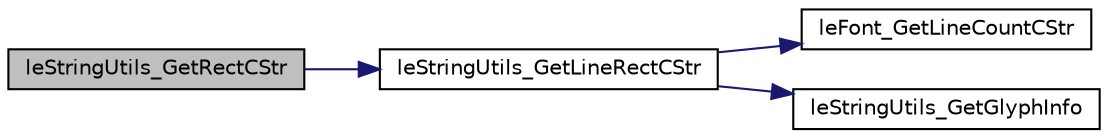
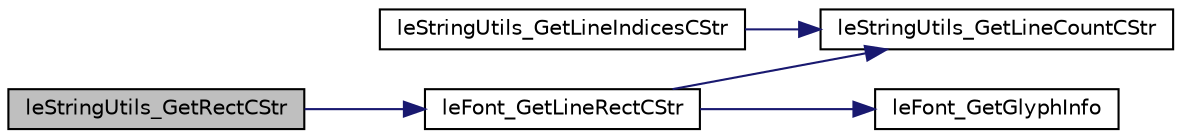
none -> (562, 29)
(946, 29) -> (997, 29)
(549, 69) -> (562, 109)
(946, 109) -> (997, 109)
